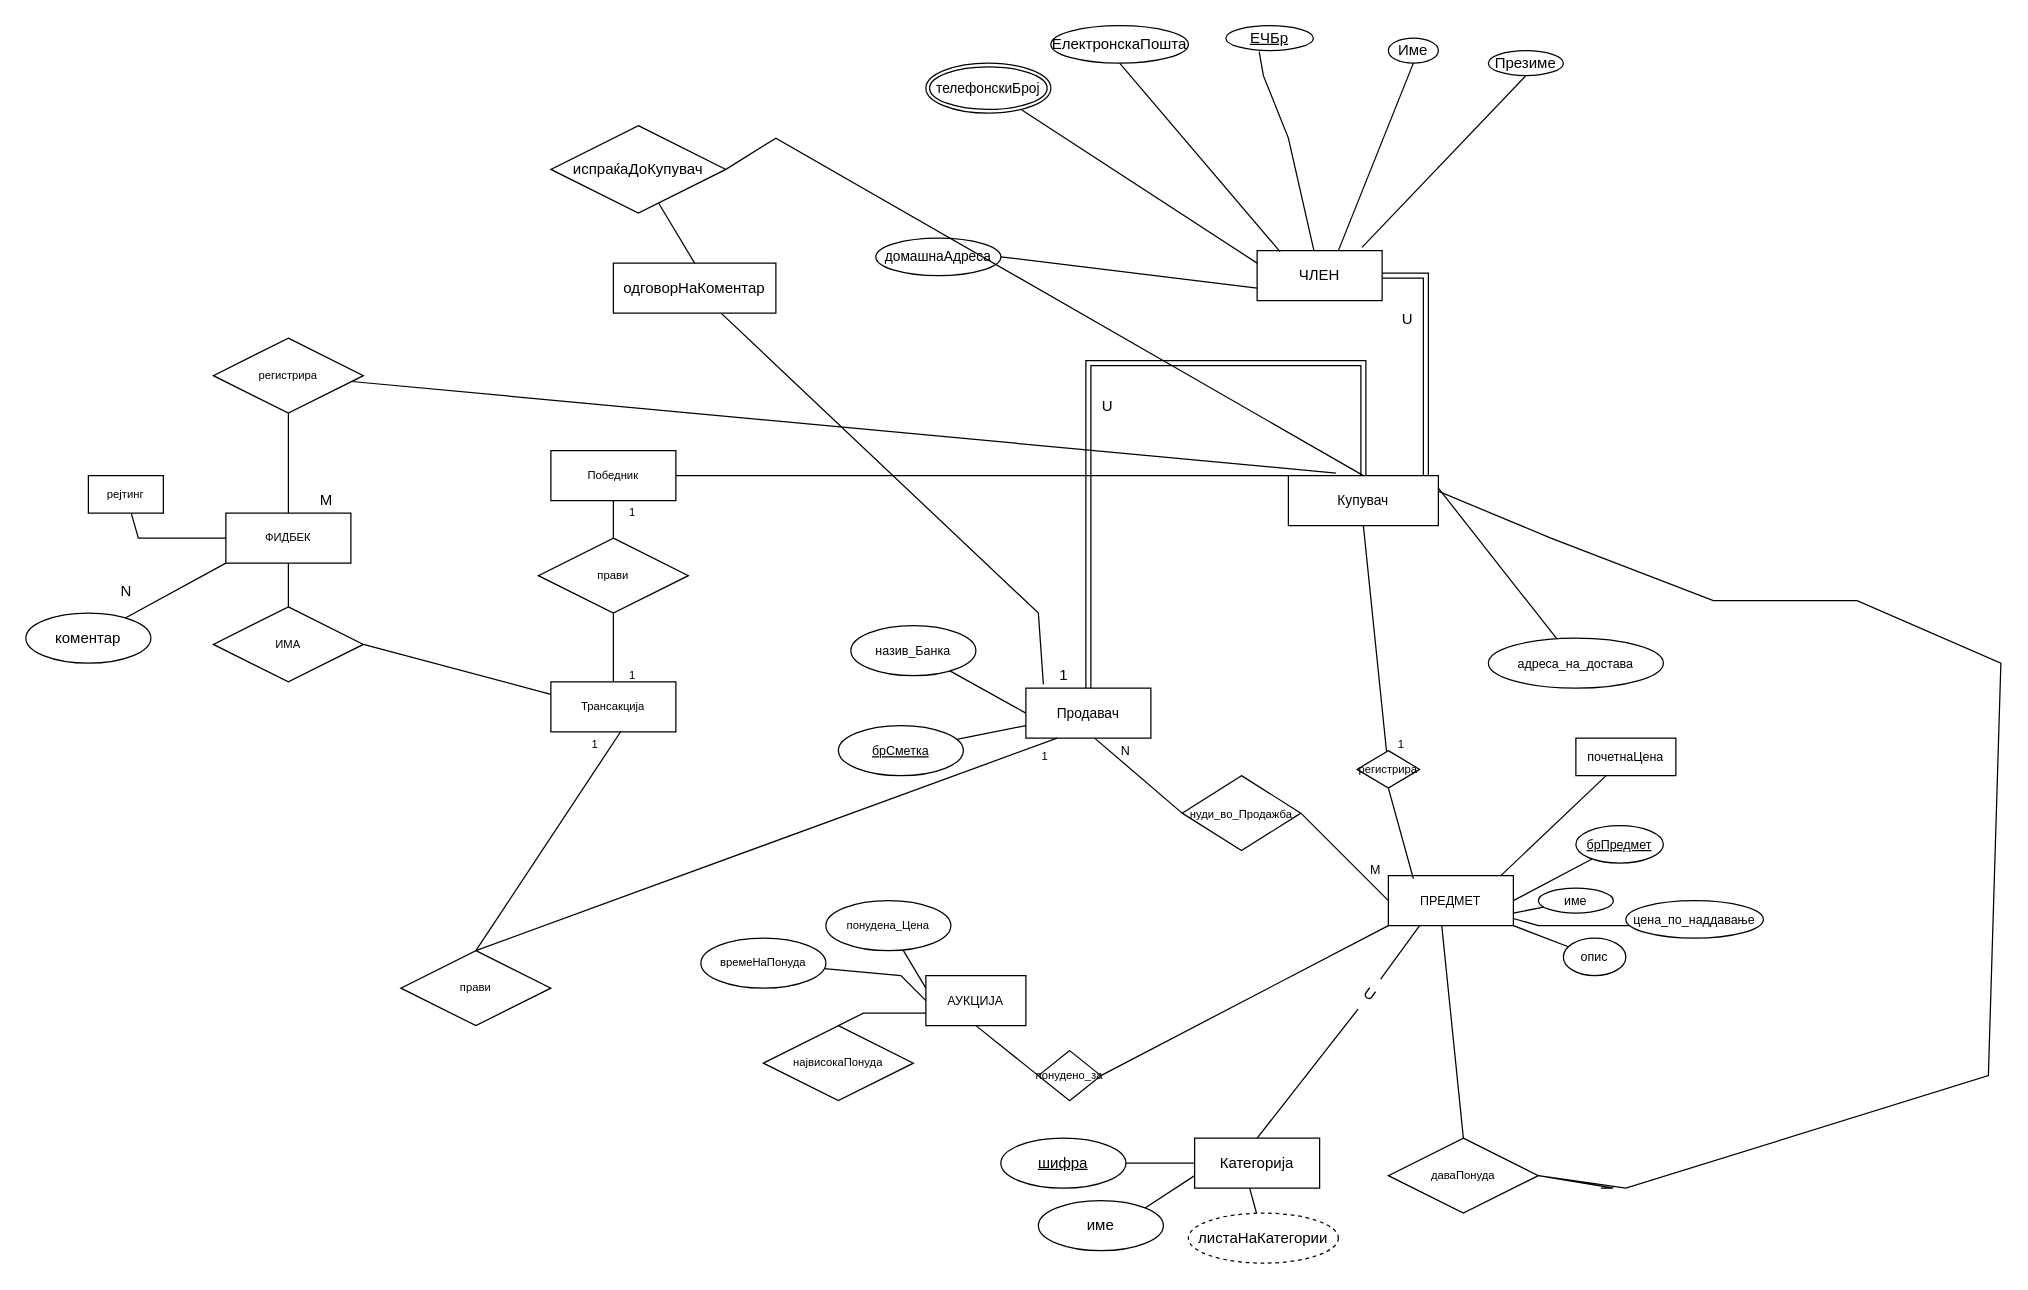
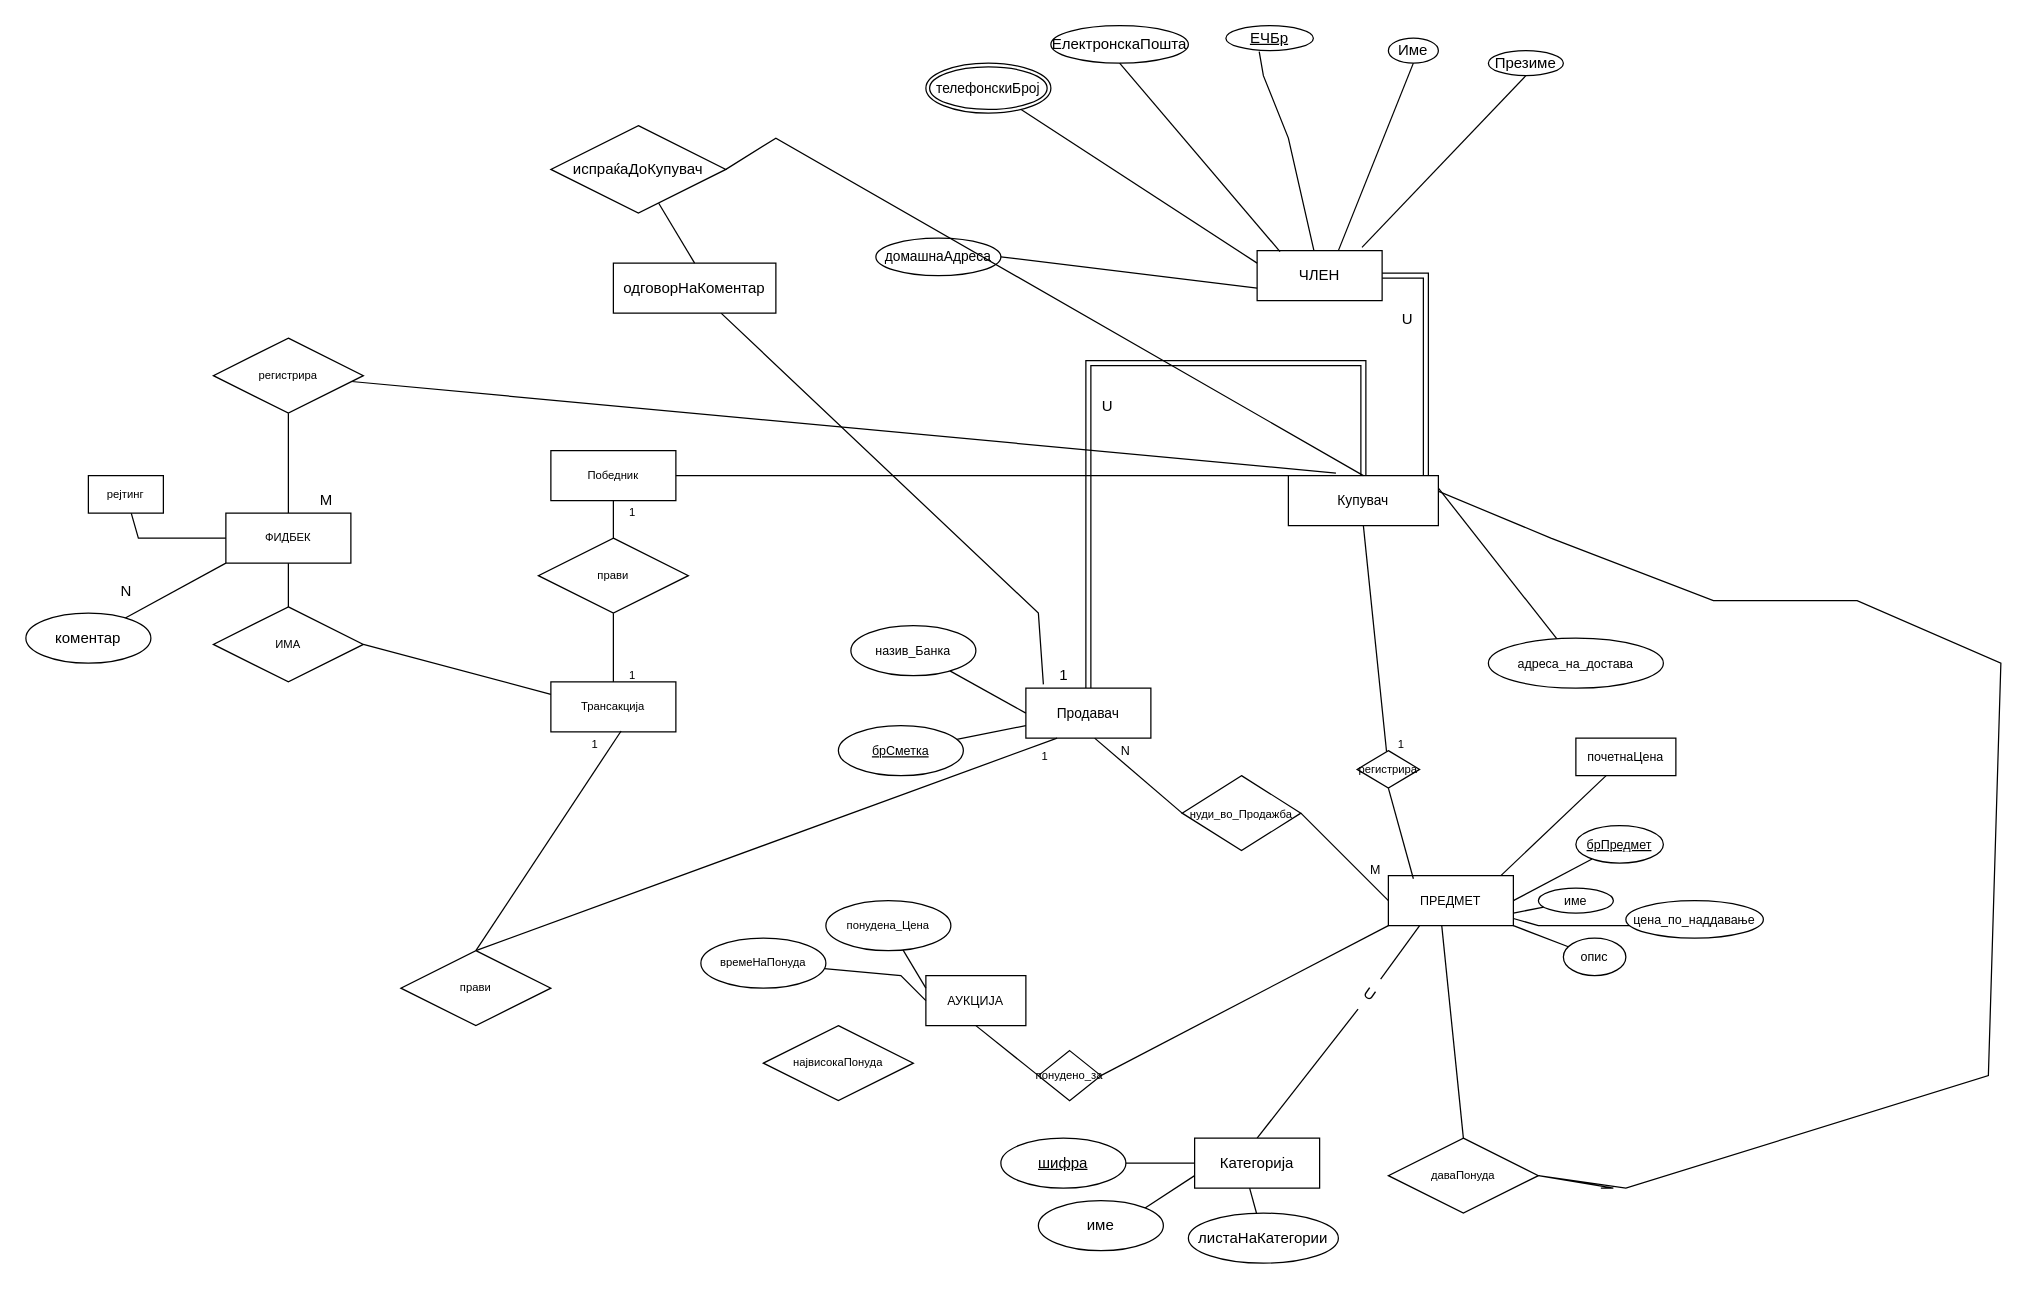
(881, 1013) -> none
(1263, 1238) -> (1263, 1238)
